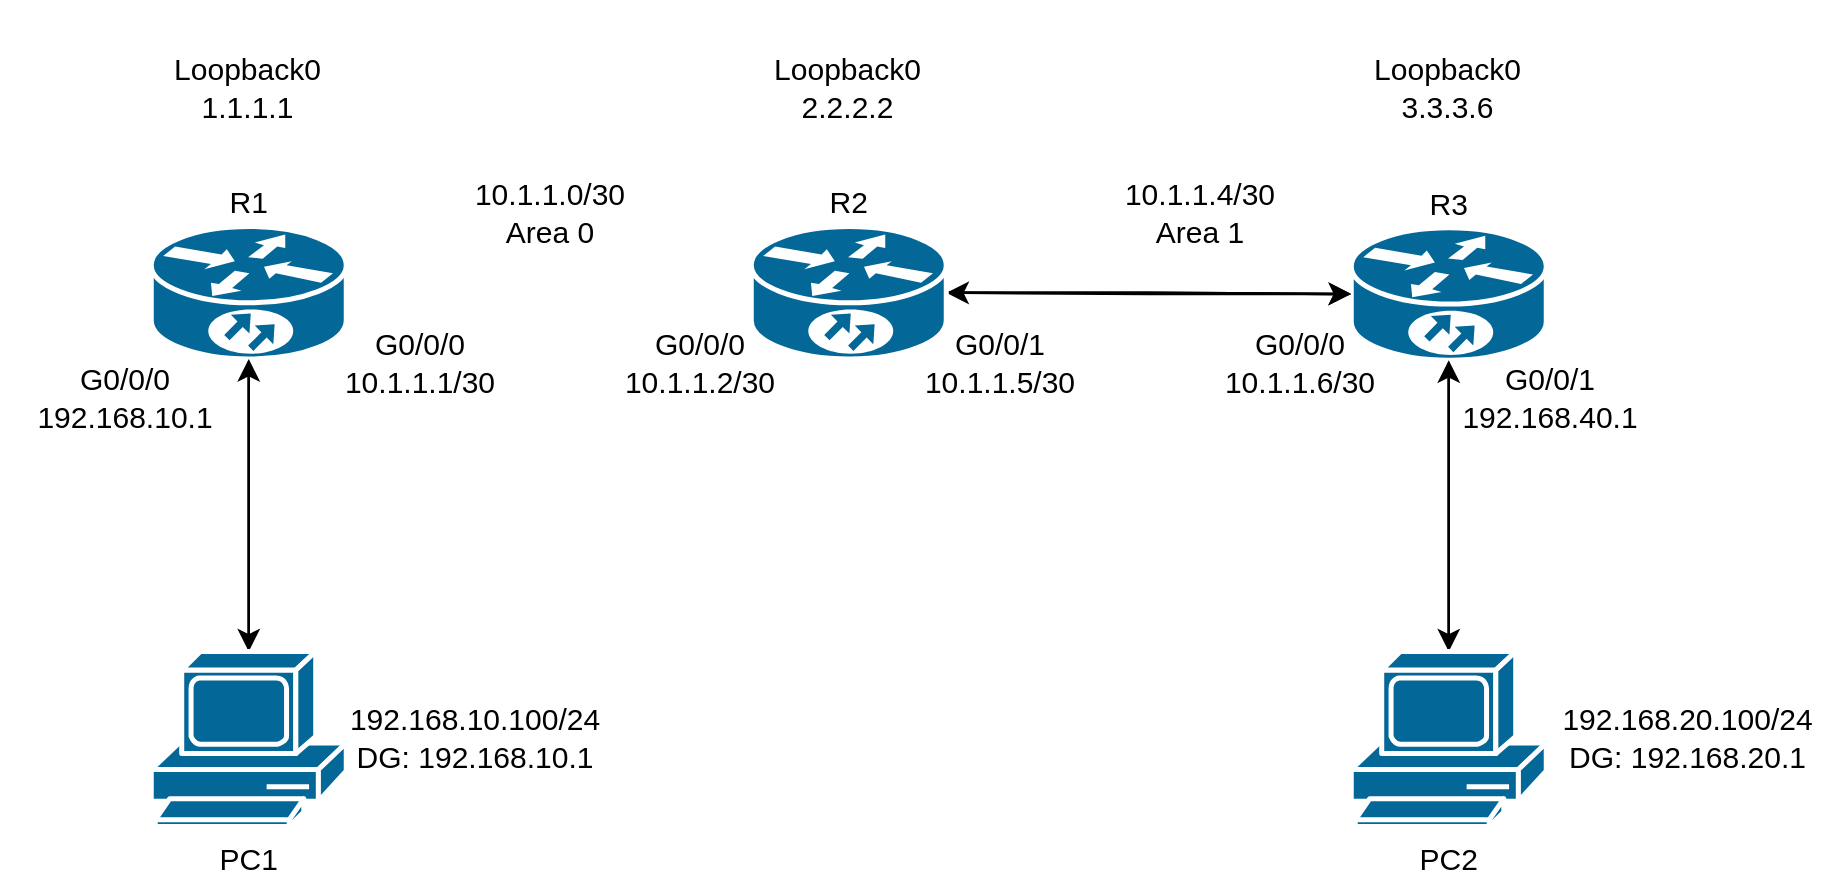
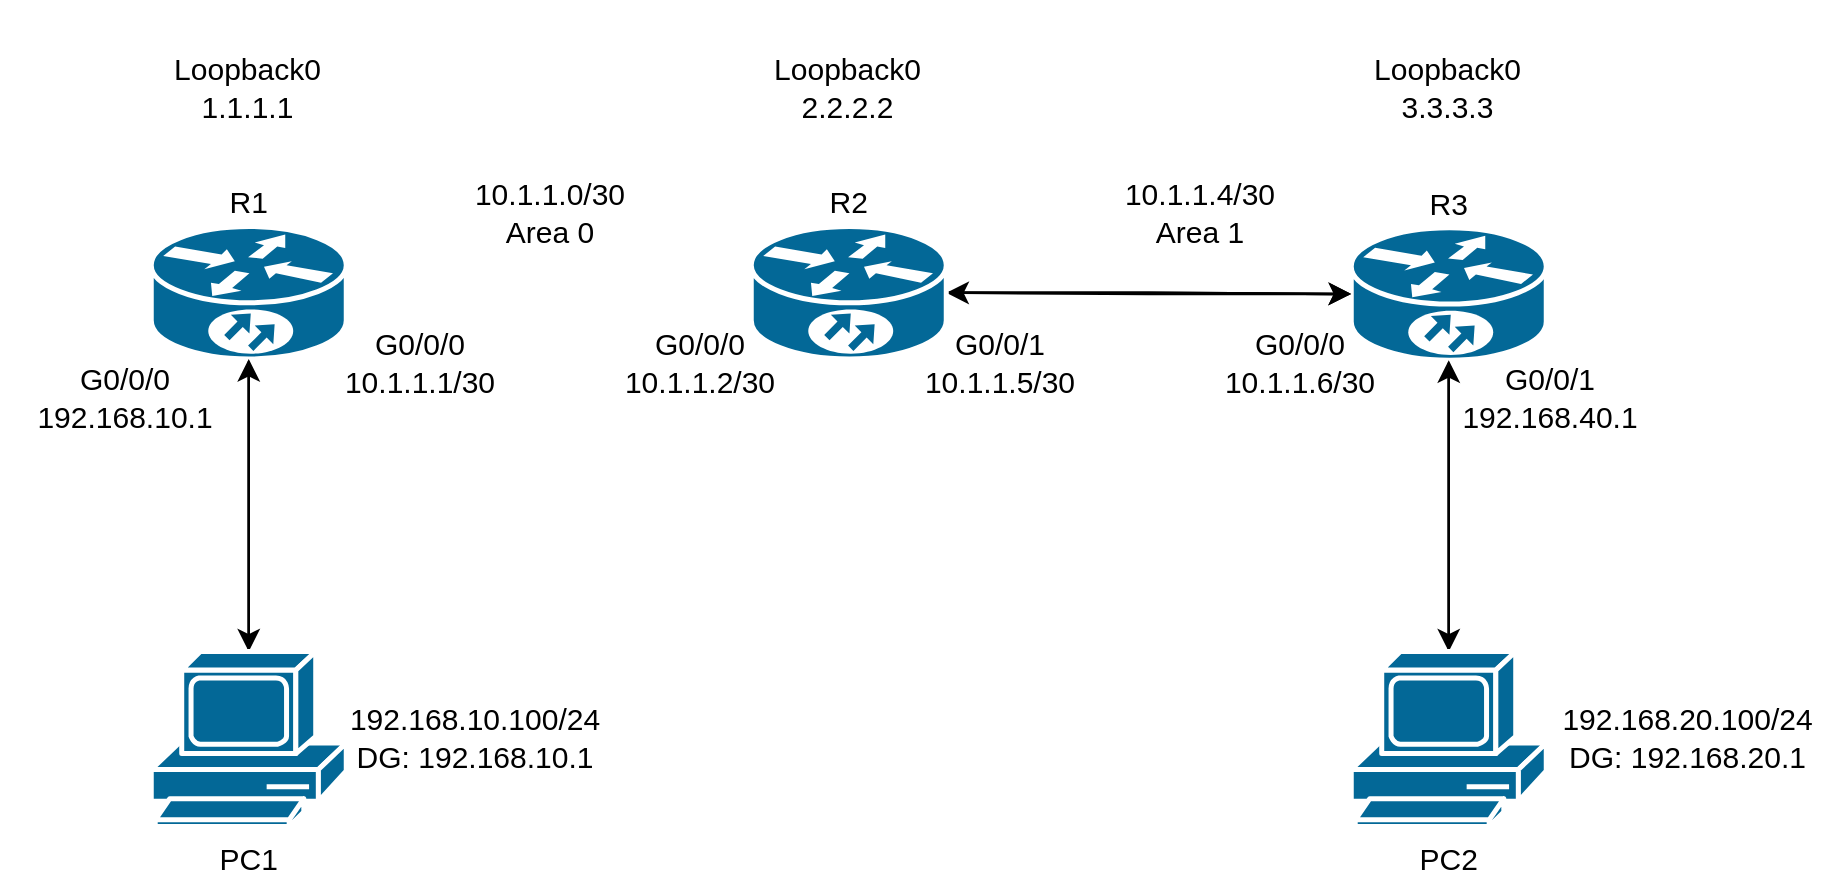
(1449, 89) -> (1449, 89)
